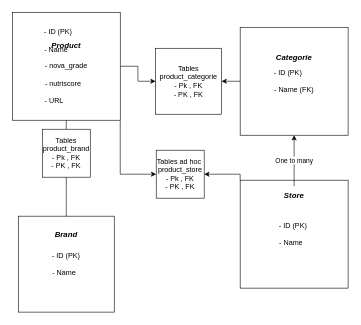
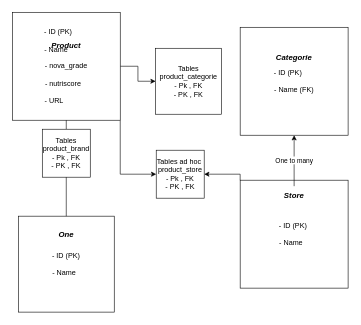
(227, 81) -> none
(66, 234) -> (66, 234)
